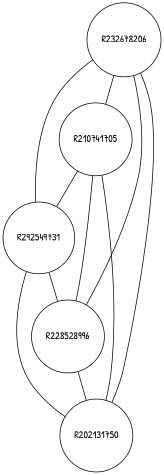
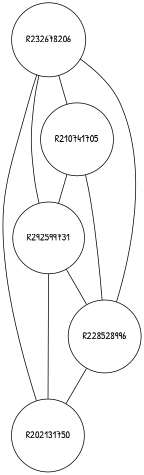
(39, 238) -> (49, 238)
(113, 288) -> none
